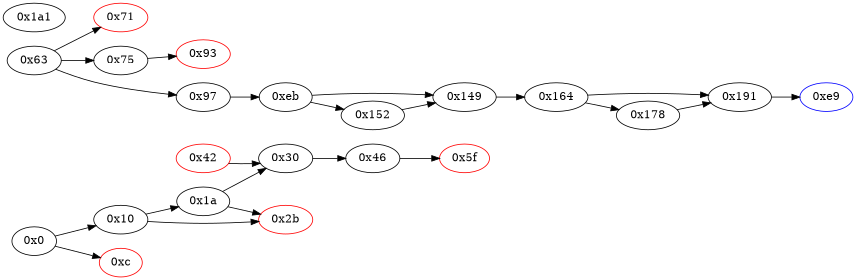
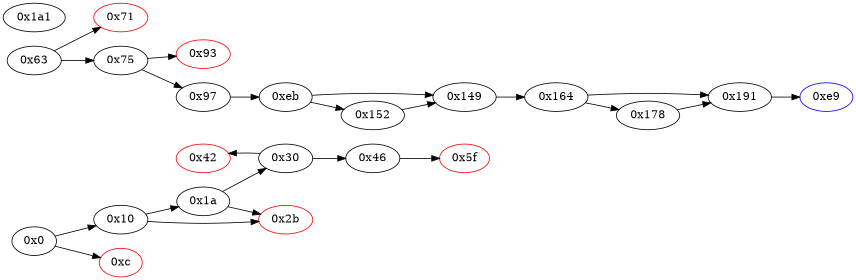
(111, 86) -> (158, 77)
(240, 164) -> (248, 153)
